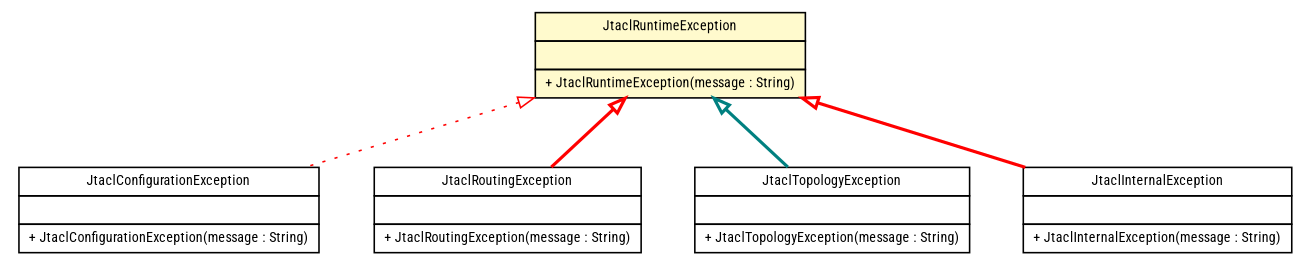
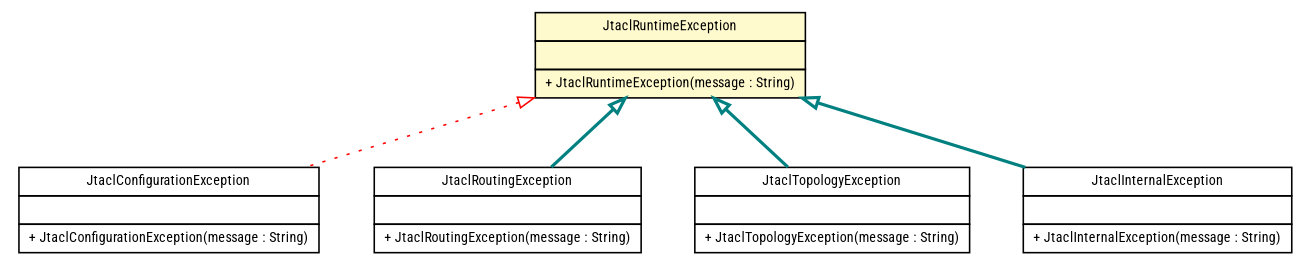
(921, 135) -> (921, 135)
(582, 138) -> (582, 138)
